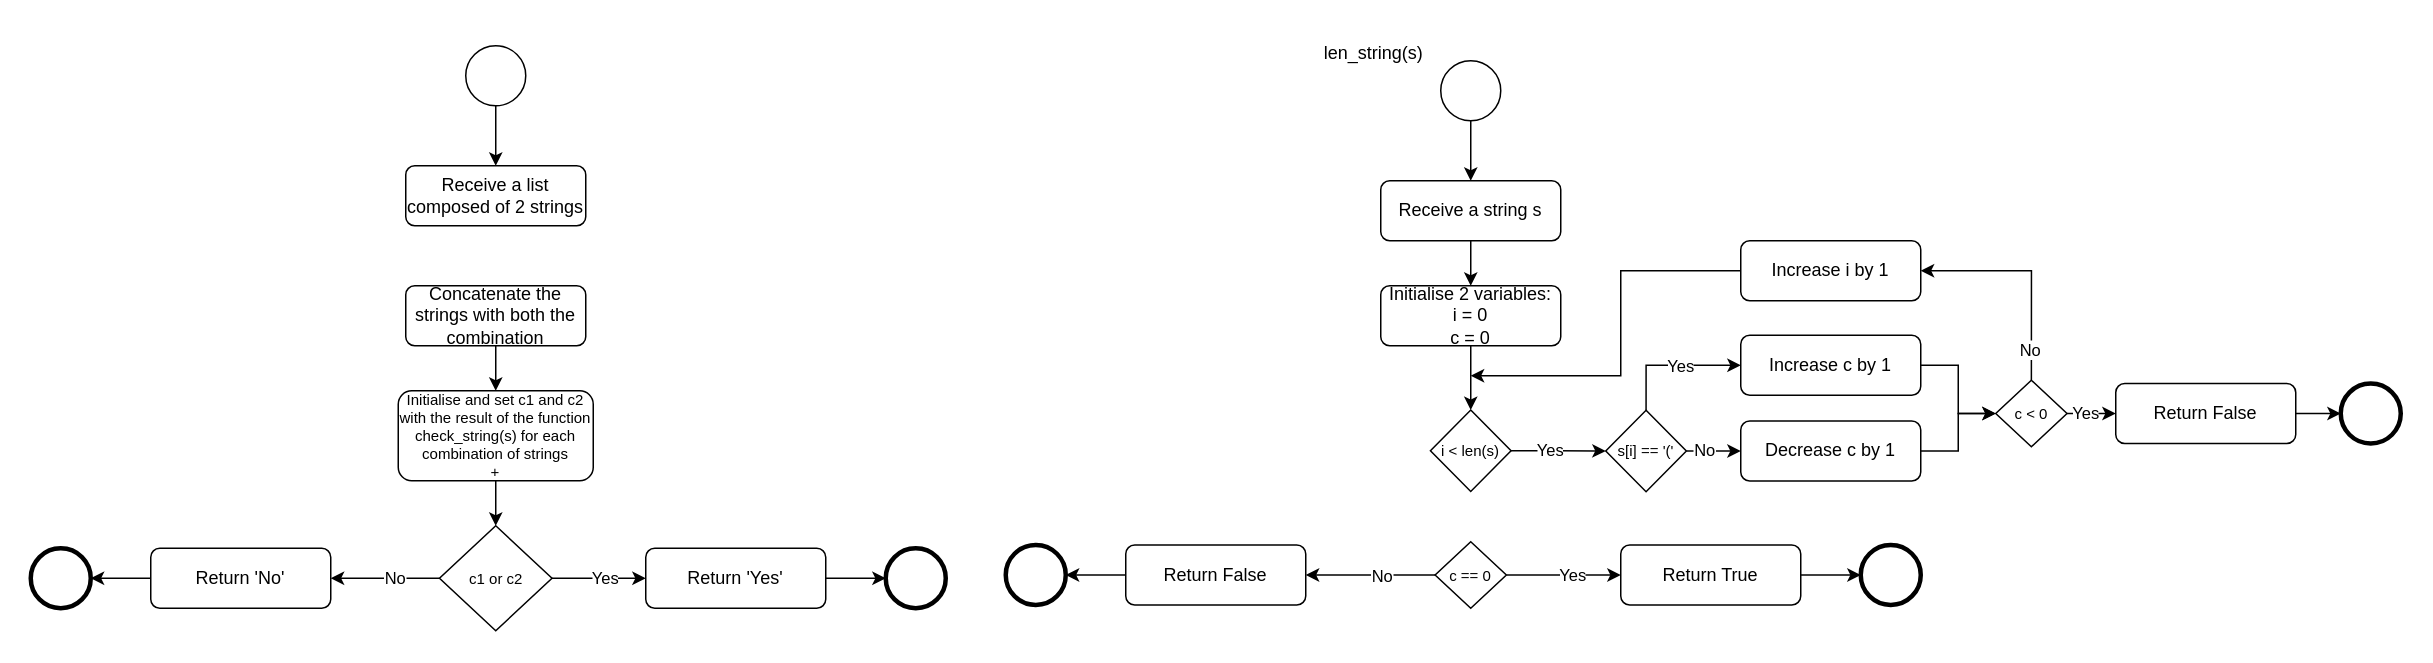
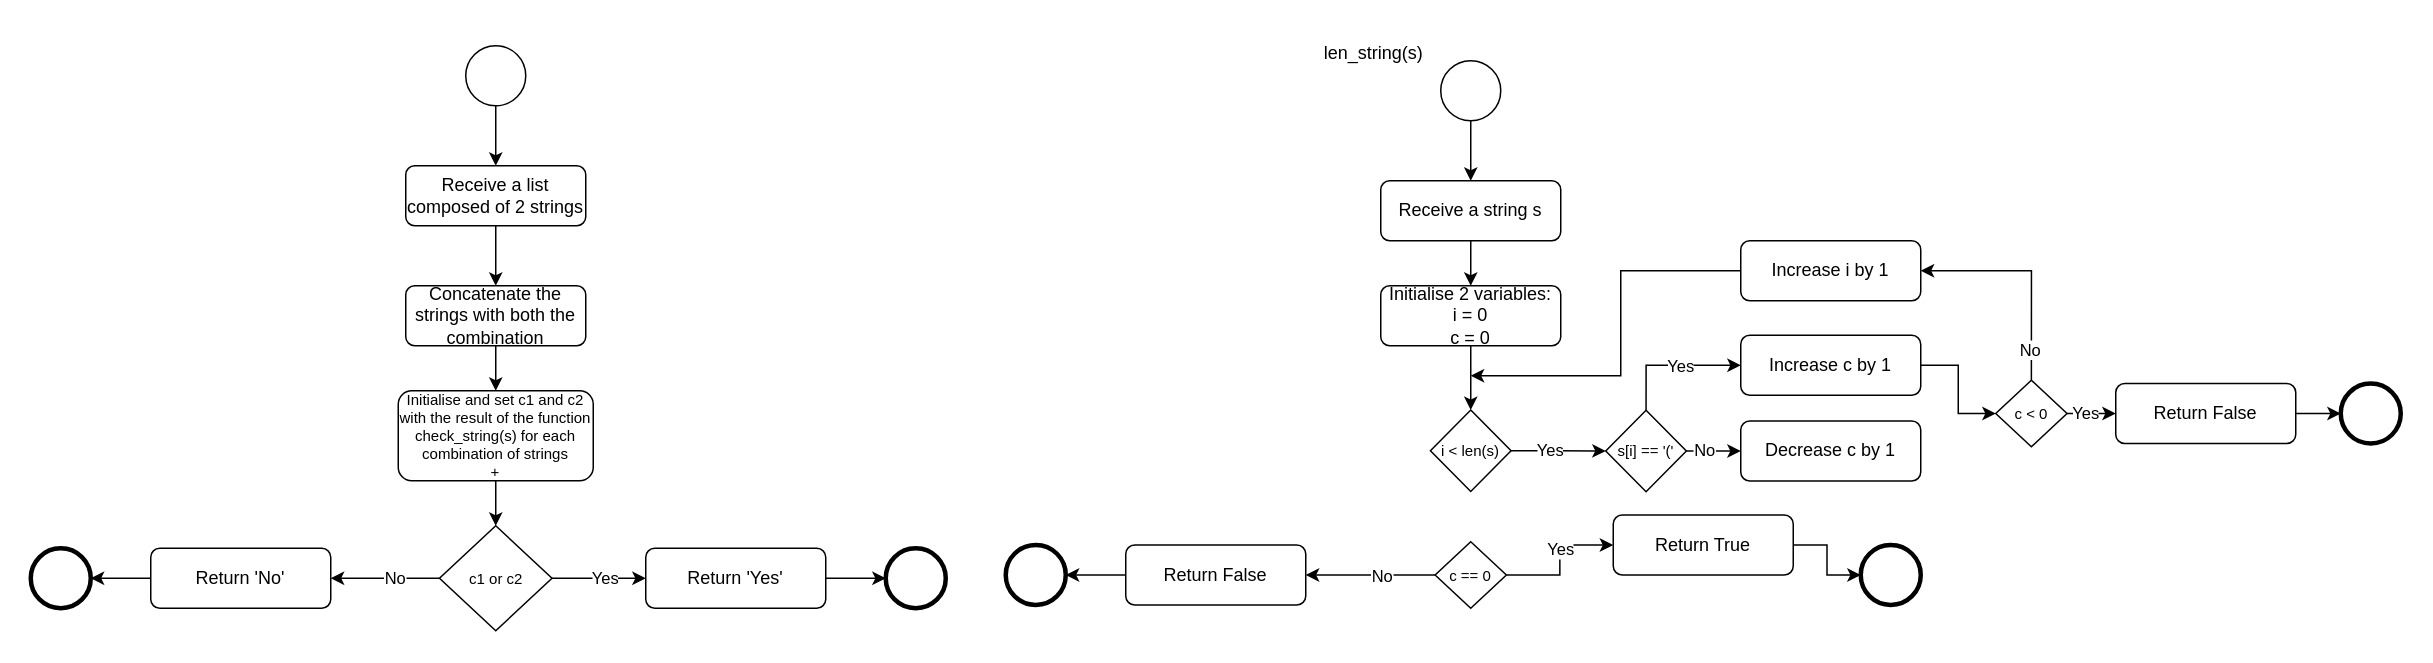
none -> (496, 251)
(1957, 451) -> none
(1711, 575) -> (1703, 545)
